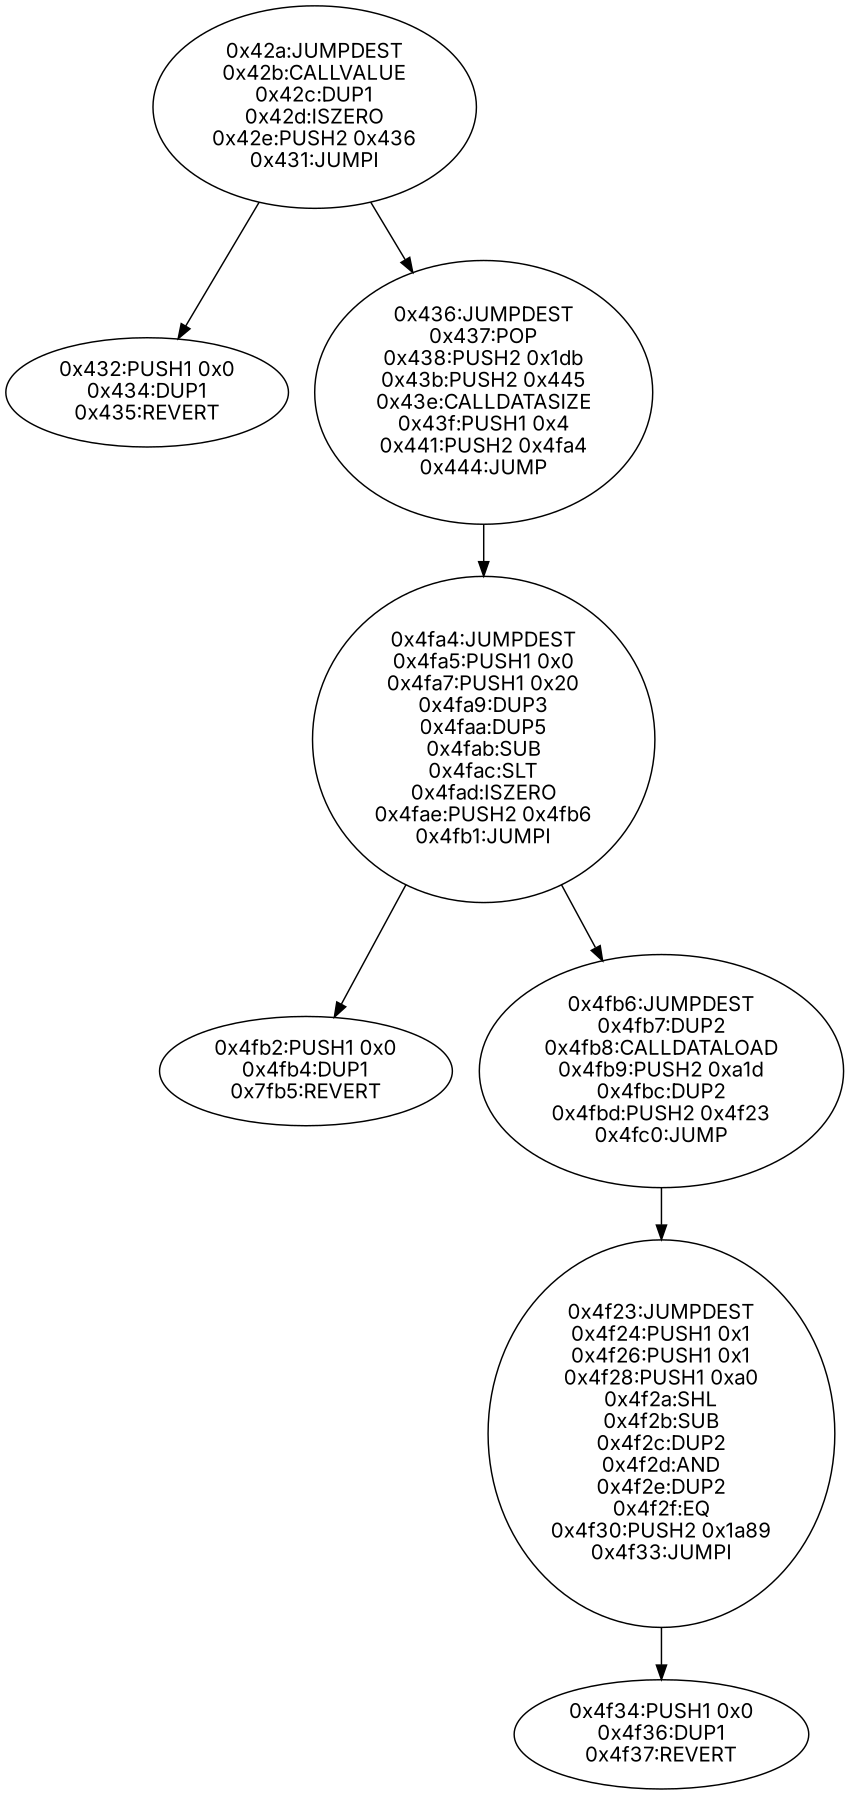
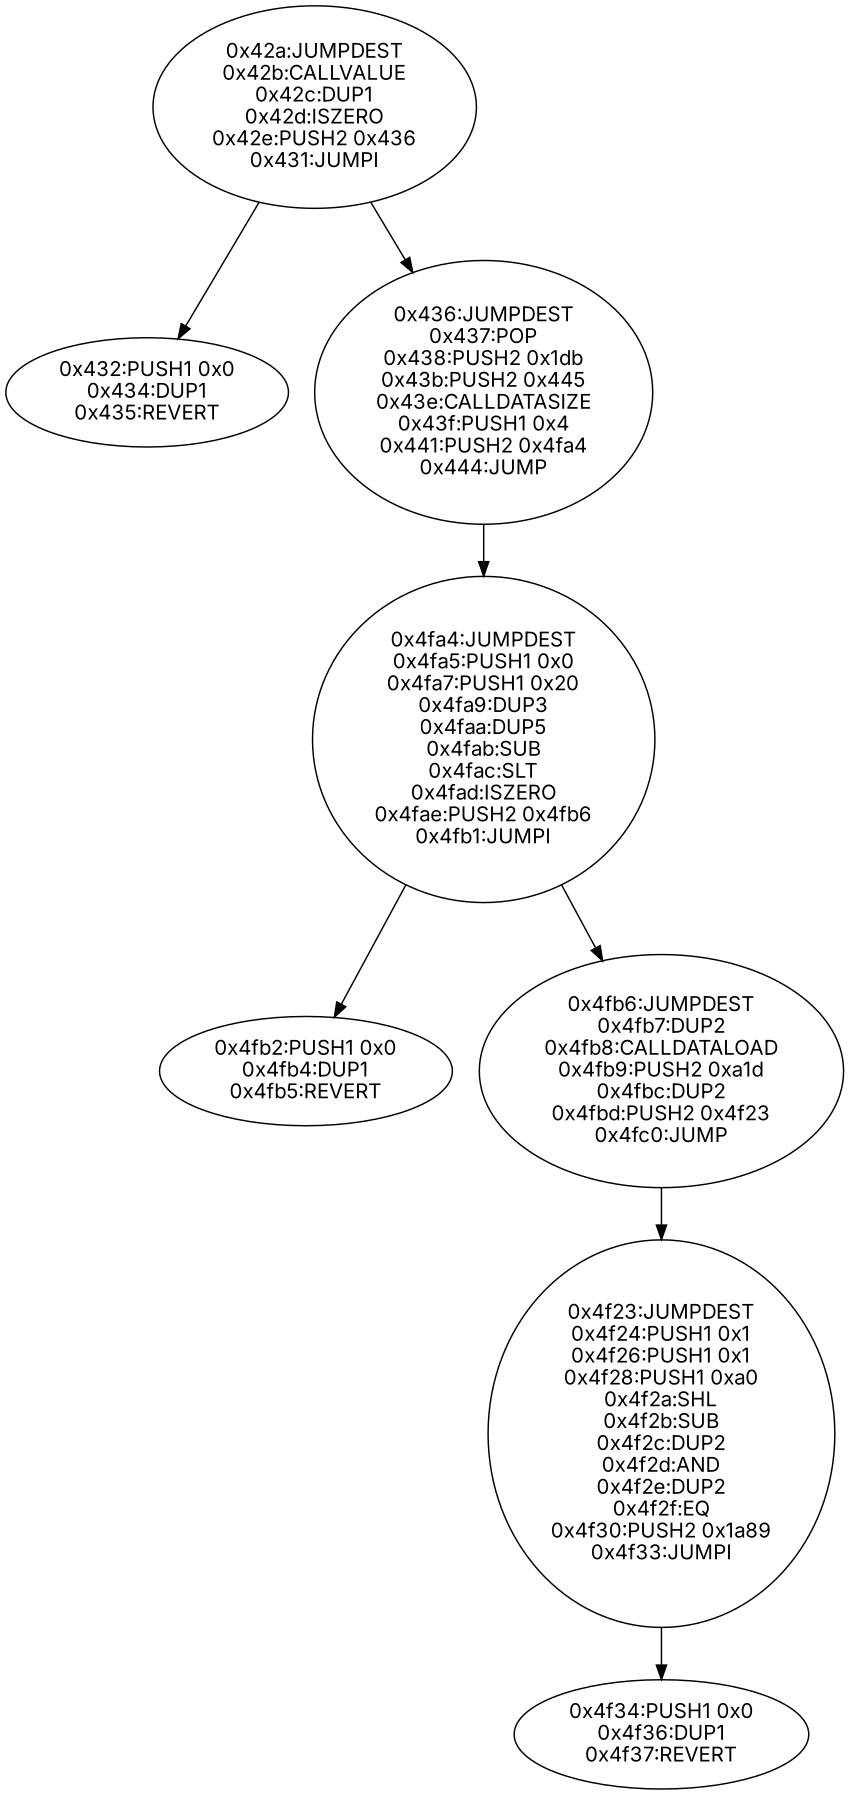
(306, 1071) -> (306, 1071)
